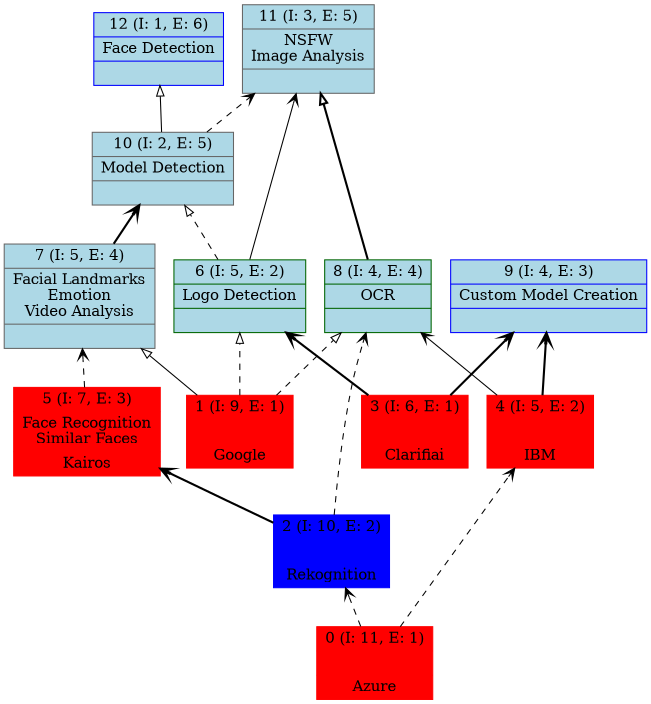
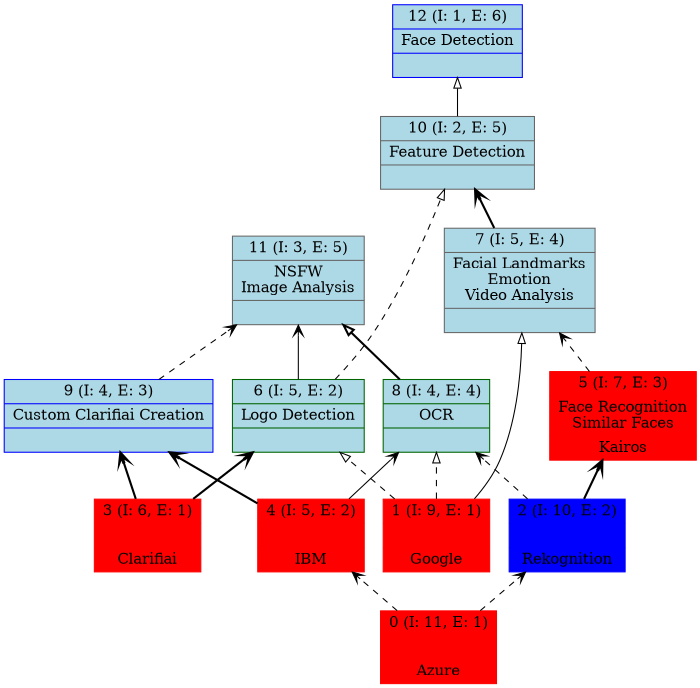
(227, 116) -> (193, 355)
(163, 168) -> (458, 152)
(549, 296) -> (109, 415)
